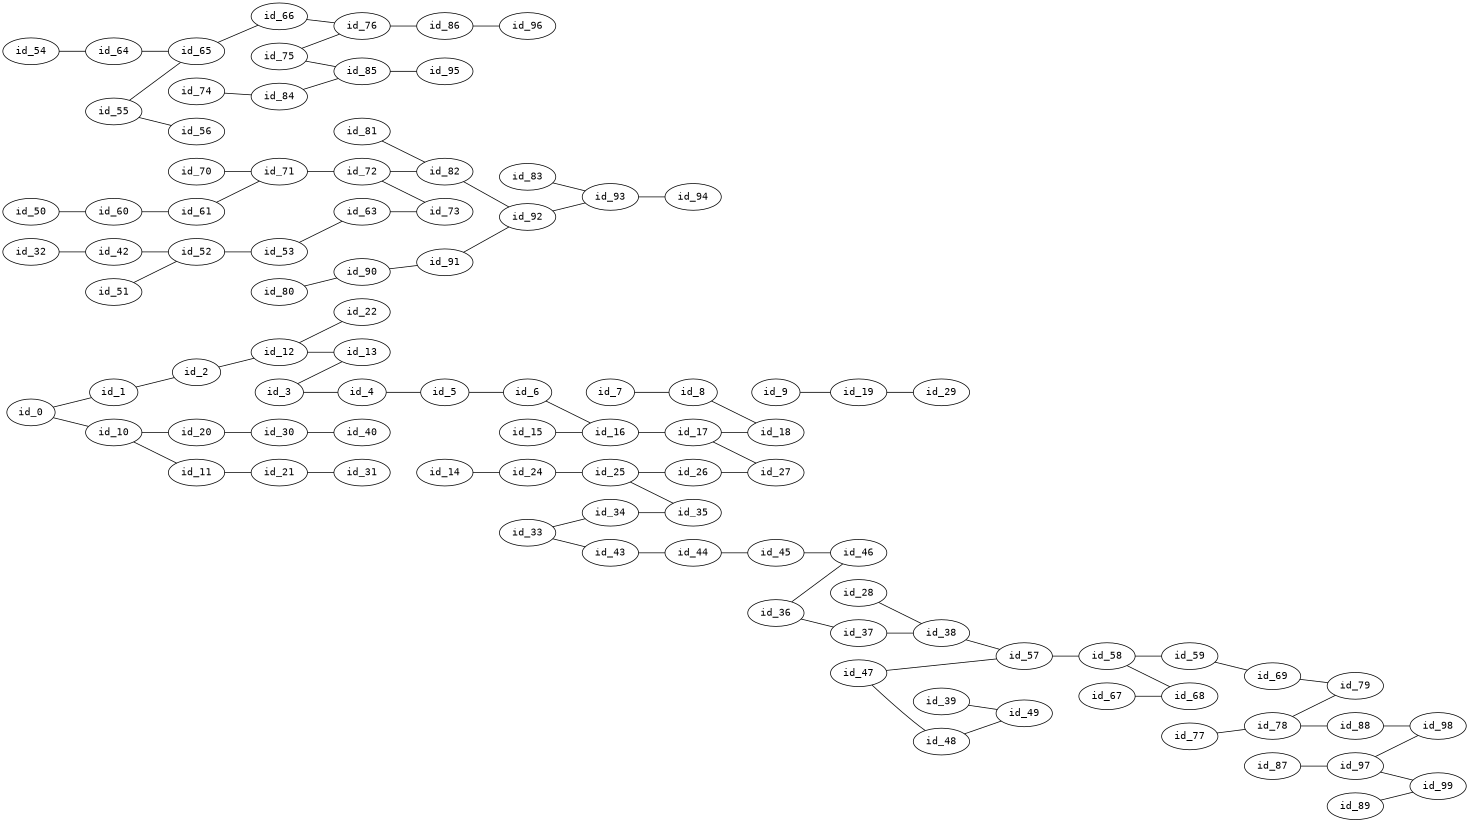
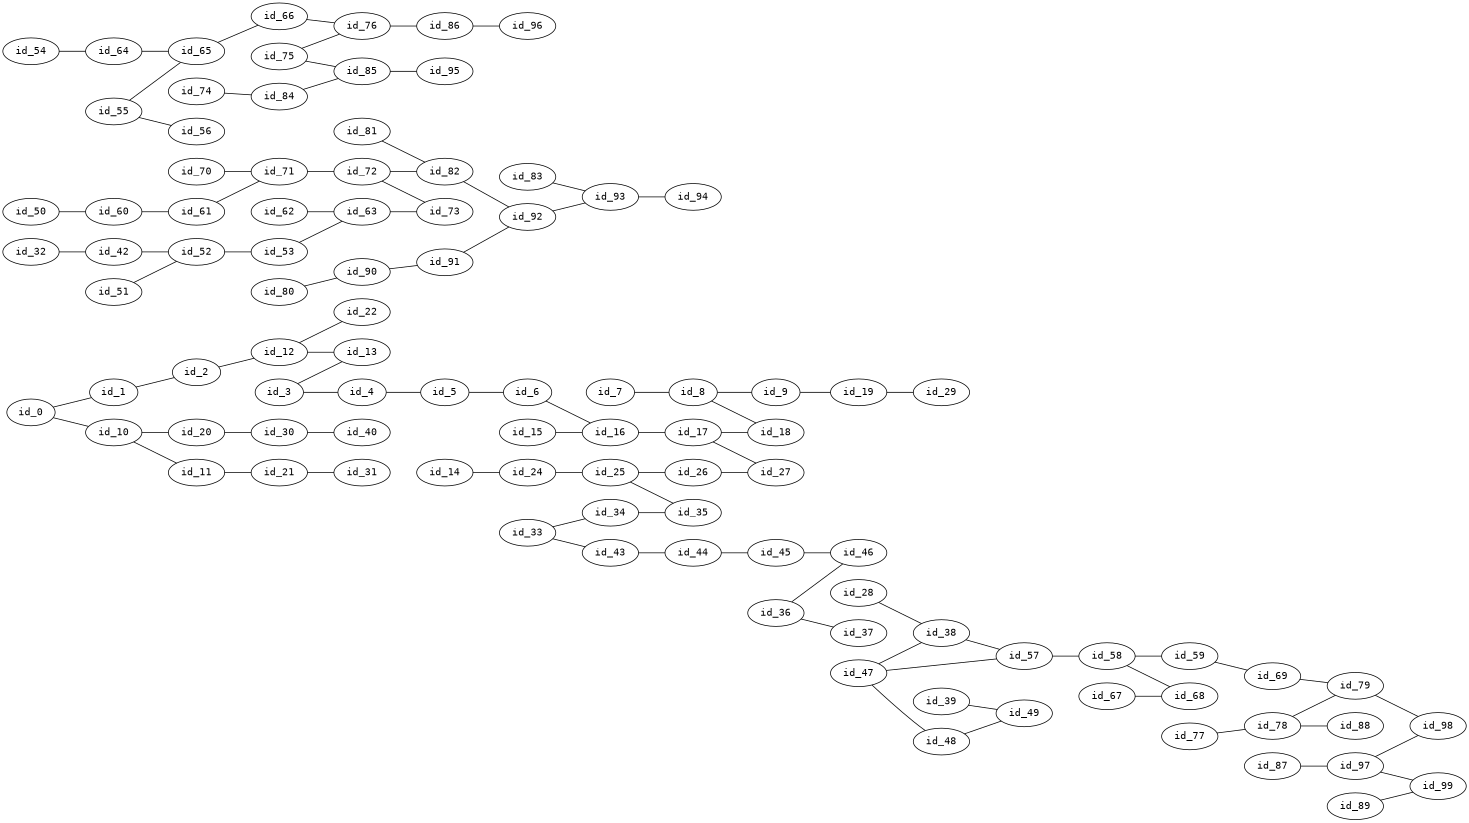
none -> (279, 212)
none -> (735, 392)
(900, 633) -> (900, 653)
(1397, 726) -> (1397, 706)
